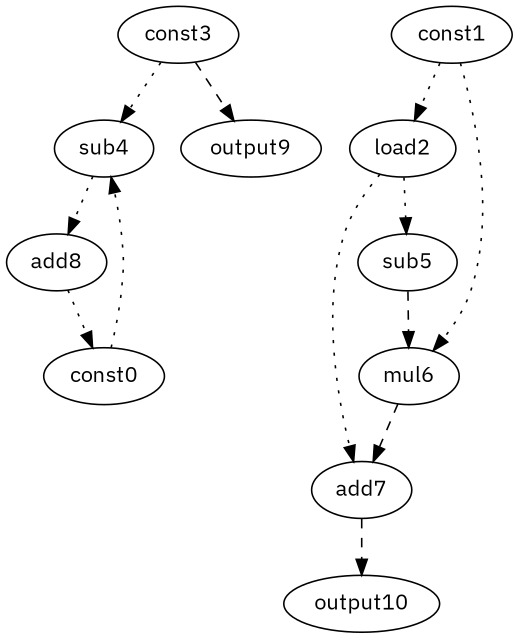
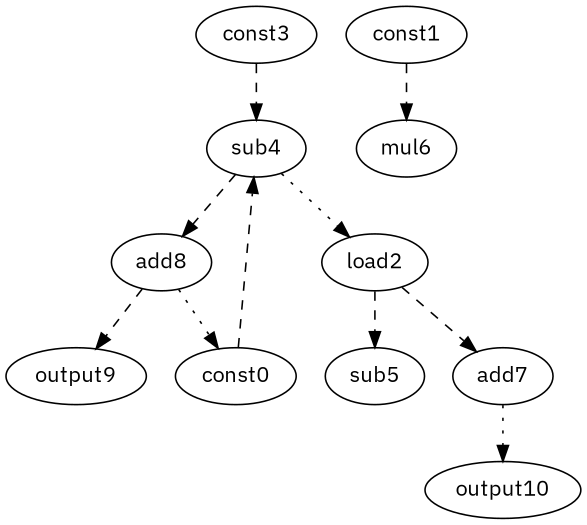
(431, 84) -> (309, 200)
(210, 85) -> (124, 313)
(145, 86) -> (256, 84)
(84, 198) -> (214, 199)
(405, 198) -> (375, 312)
(482, 204) -> (407, 84)
(123, 270) -> (245, 270)
(333, 305) -> (433, 314)
(408, 312) -> none
(389, 425) -> none
(362, 539) -> (503, 425)
